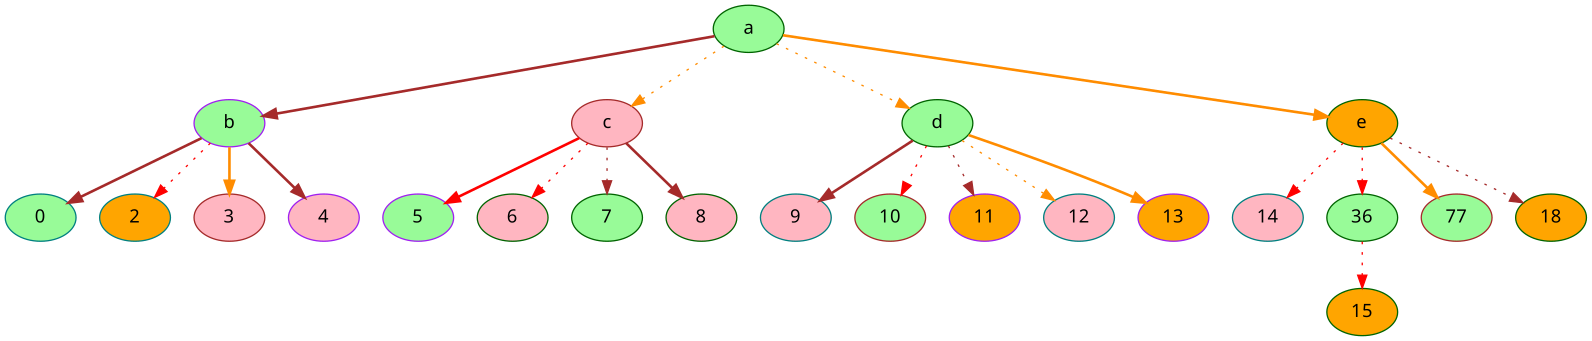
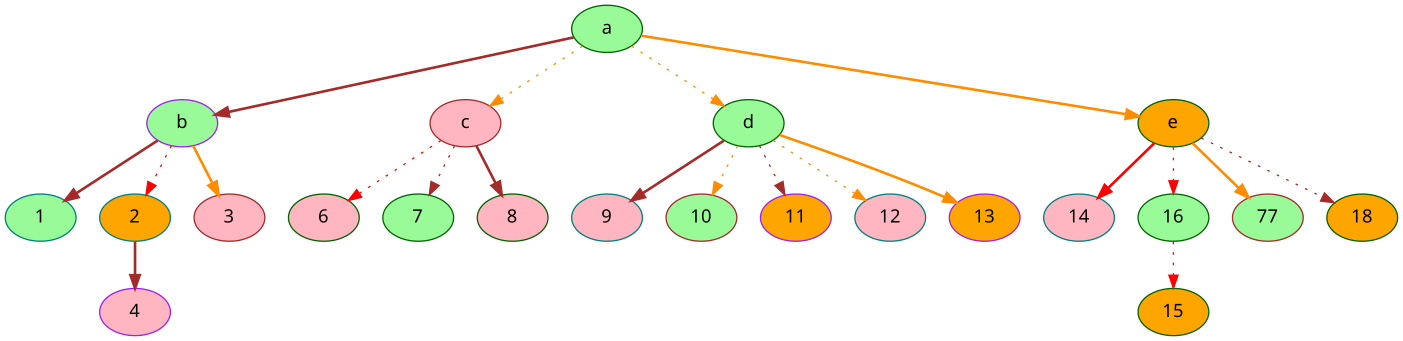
(917, 165) -> (728, 165)
(272, 166) -> (135, 258)
(1320, 166) -> (1131, 166)
(41, 218) -> (41, 218)
(418, 218) -> none
(1362, 218) -> (1173, 218)
